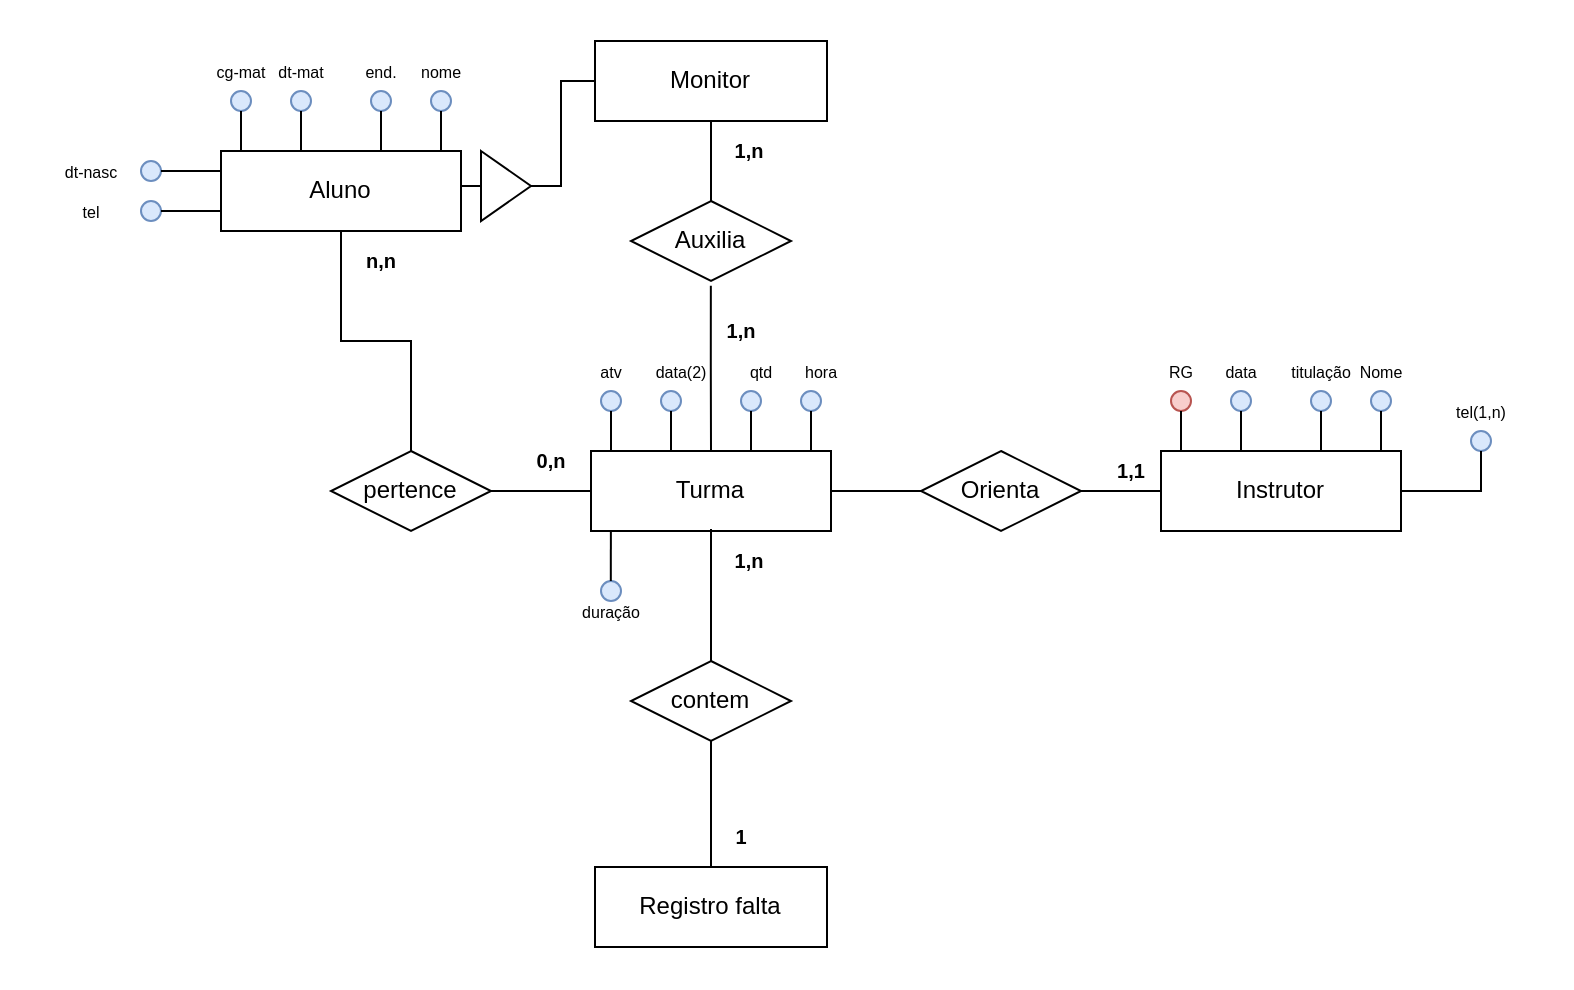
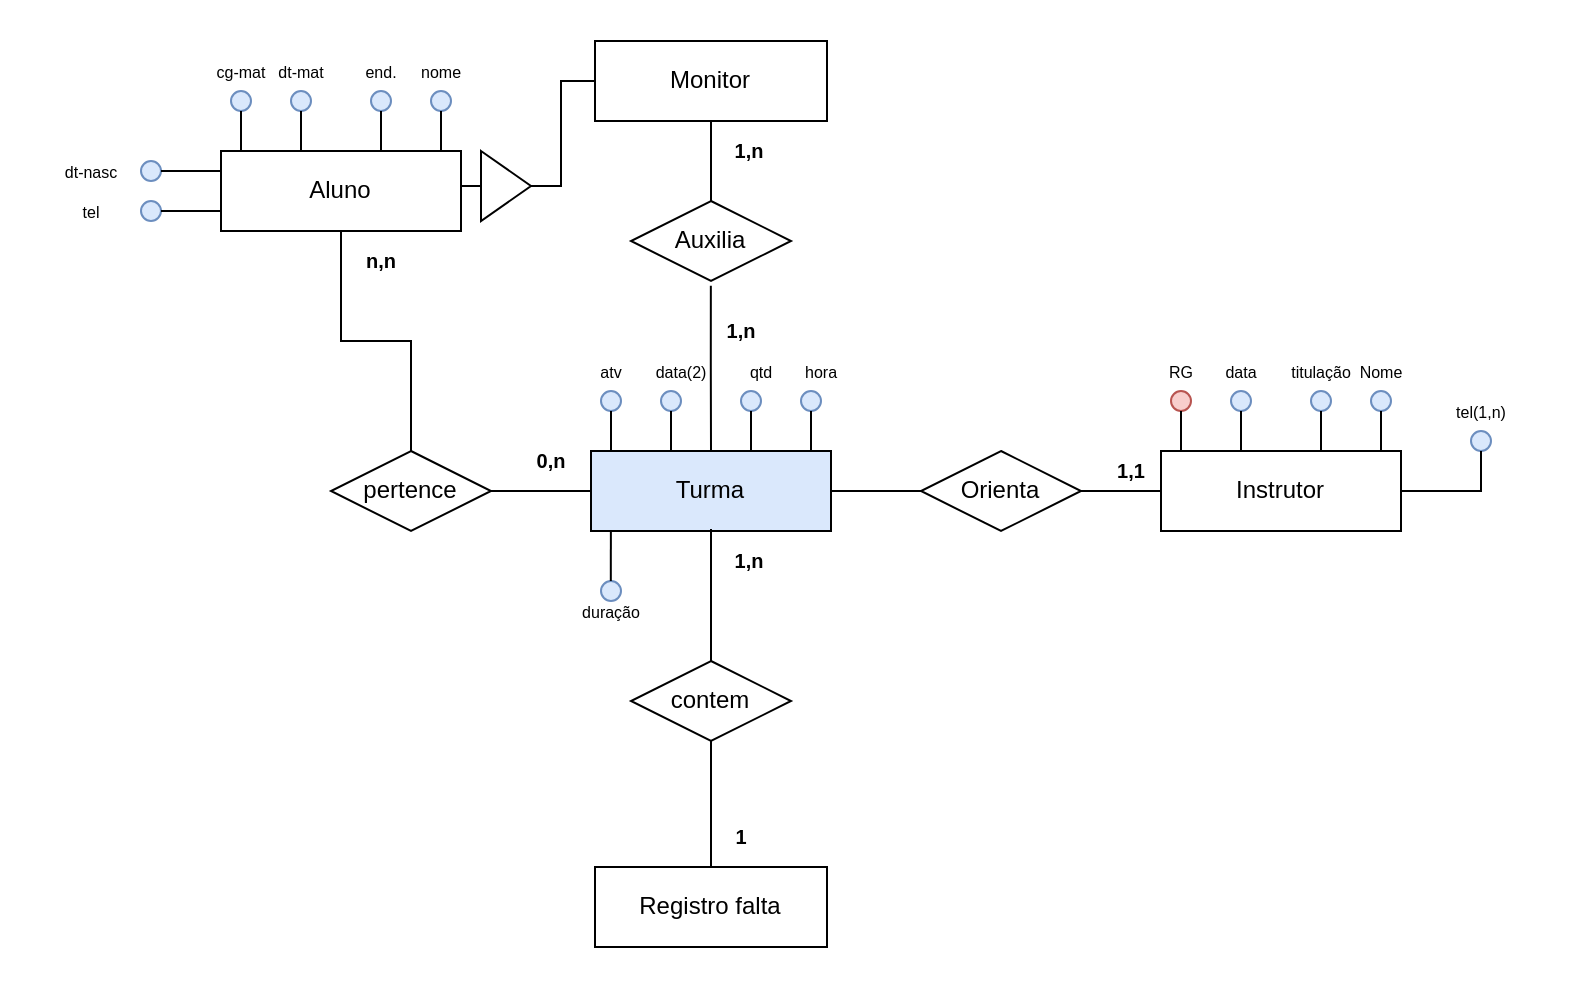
(711, 491) -> (711, 491)
